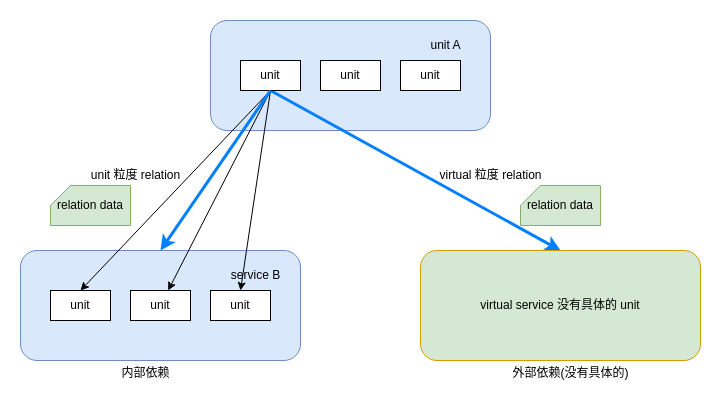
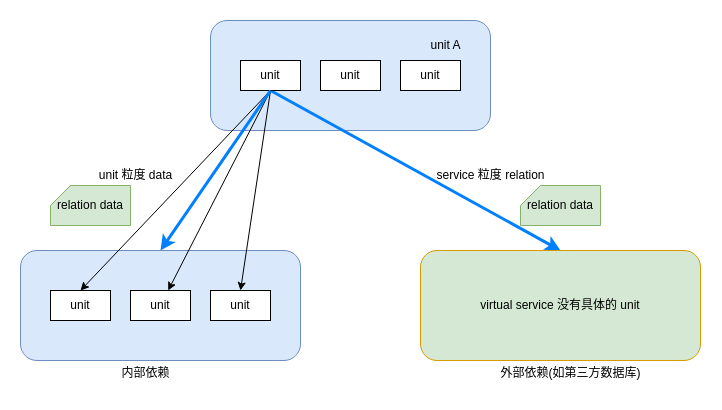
(136, 176) -> (136, 176)
(491, 176) -> (491, 176)
(256, 276) -> none
(571, 374) -> (571, 374)
